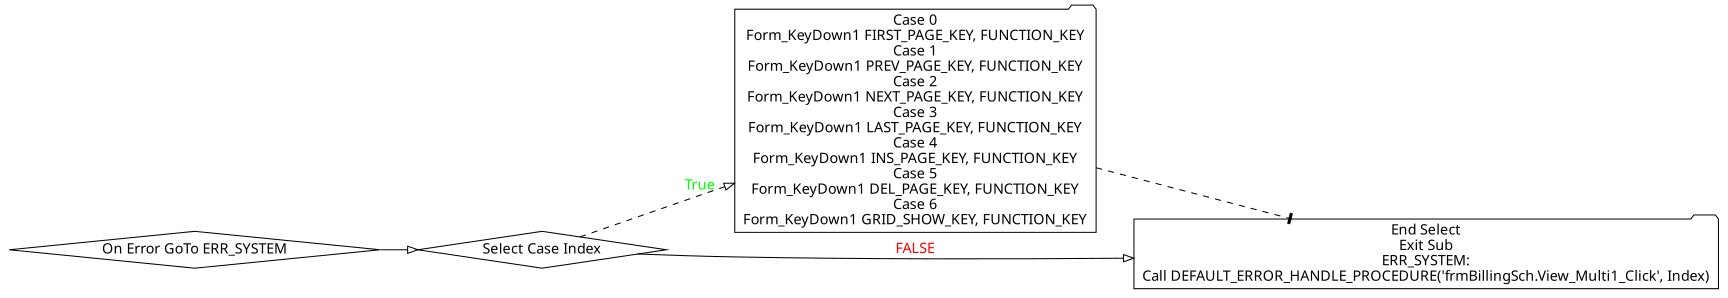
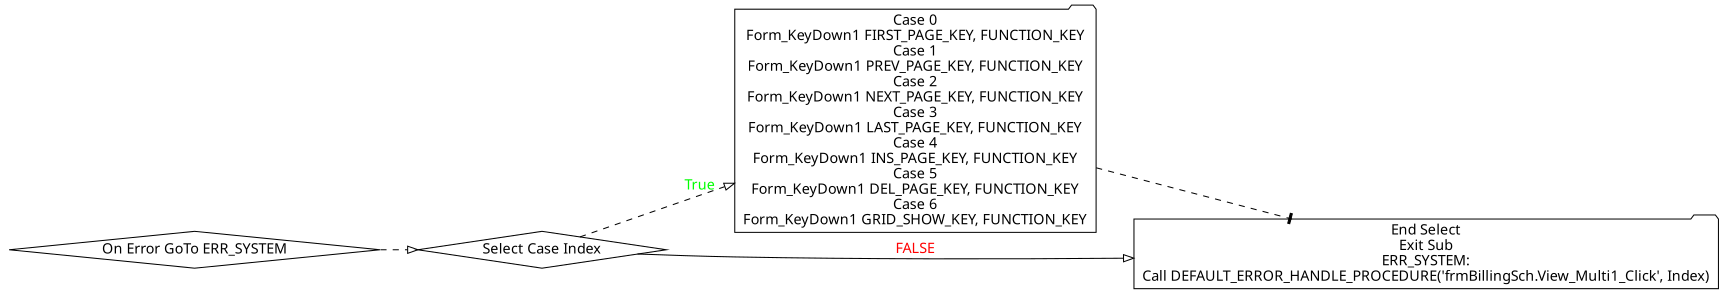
(394, 250) -> (394, 250)
